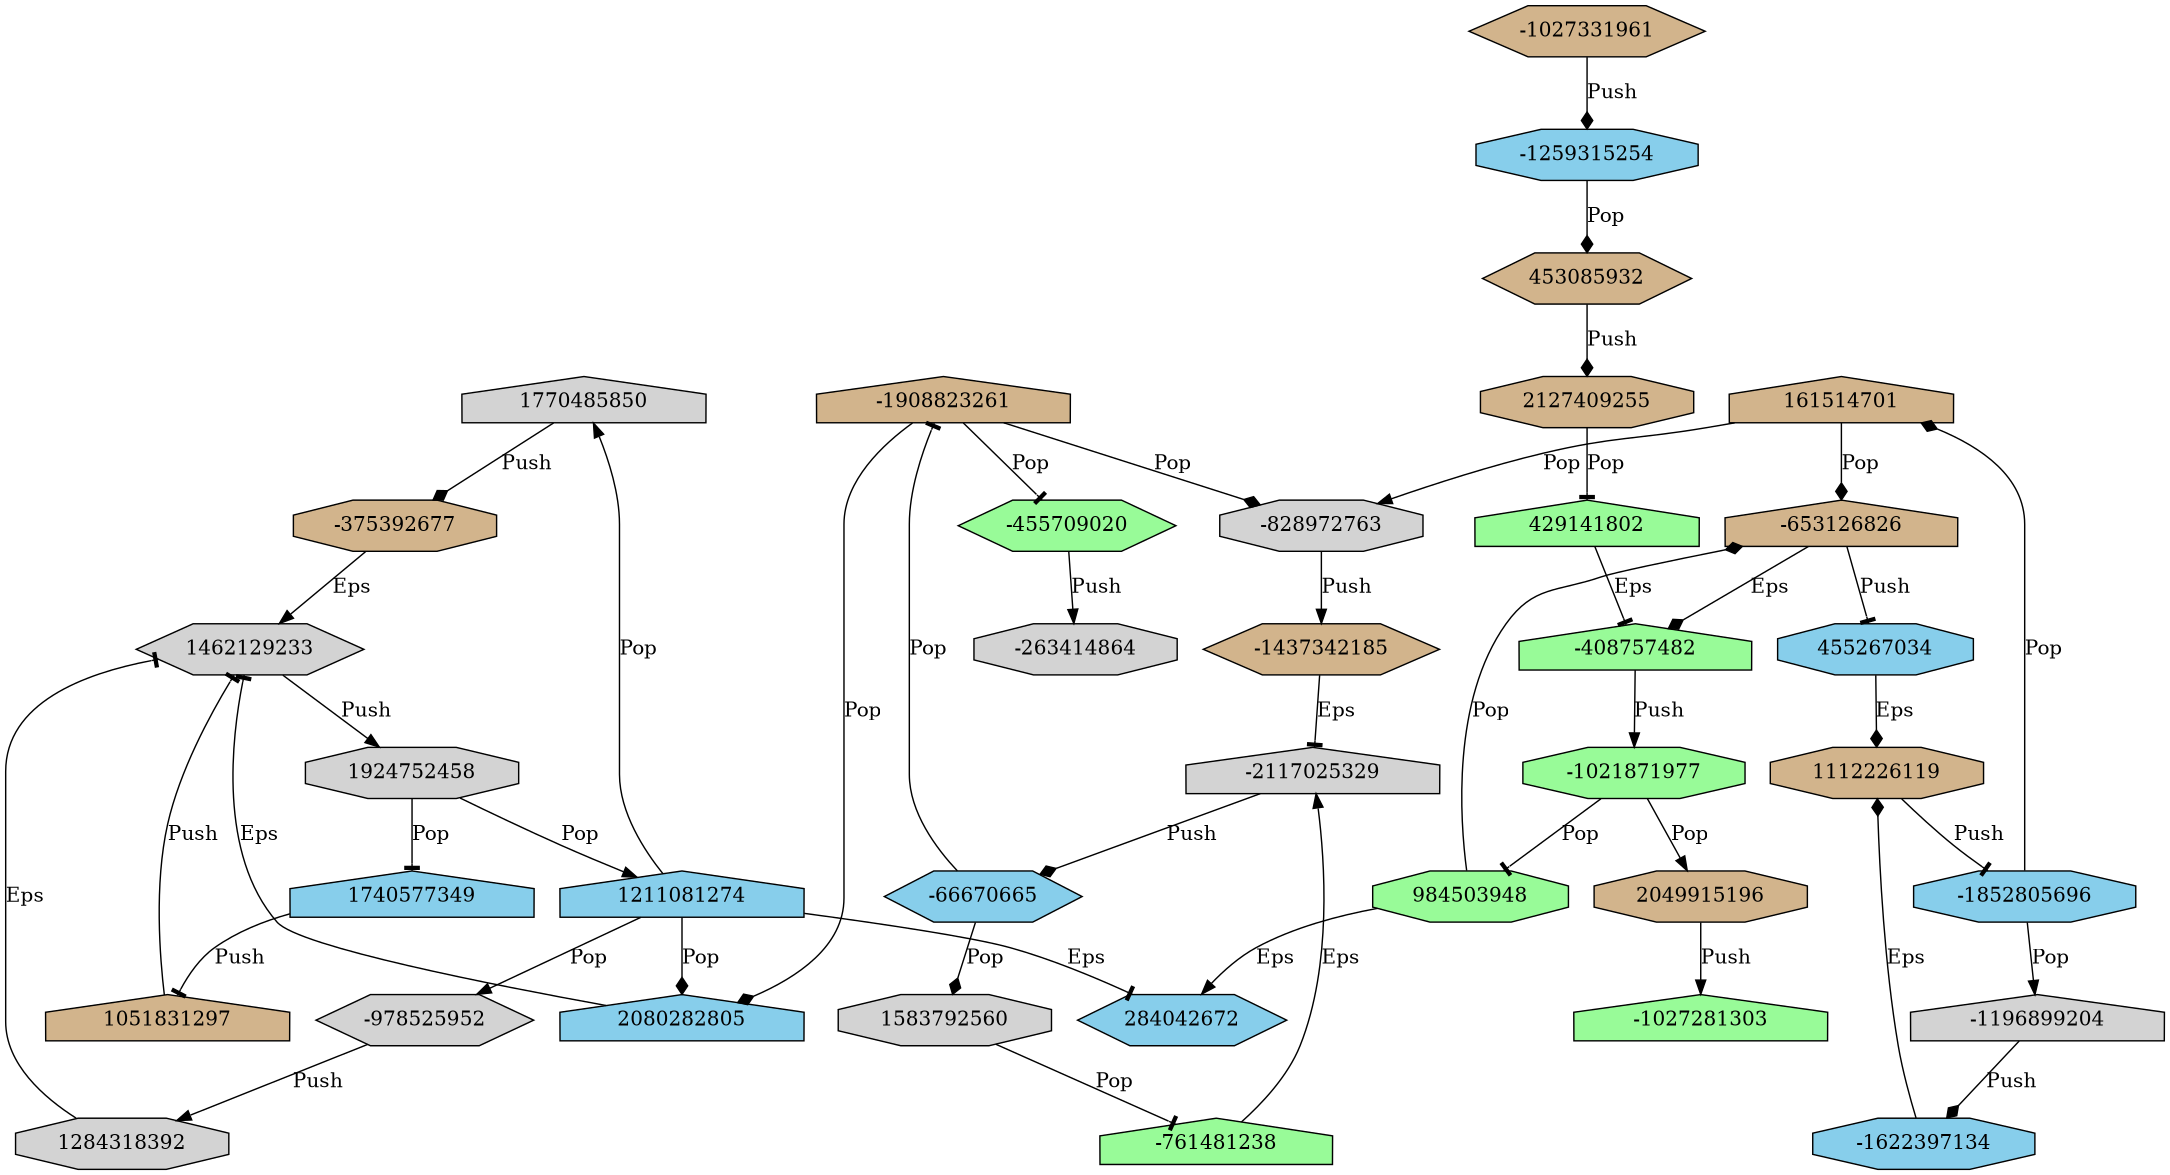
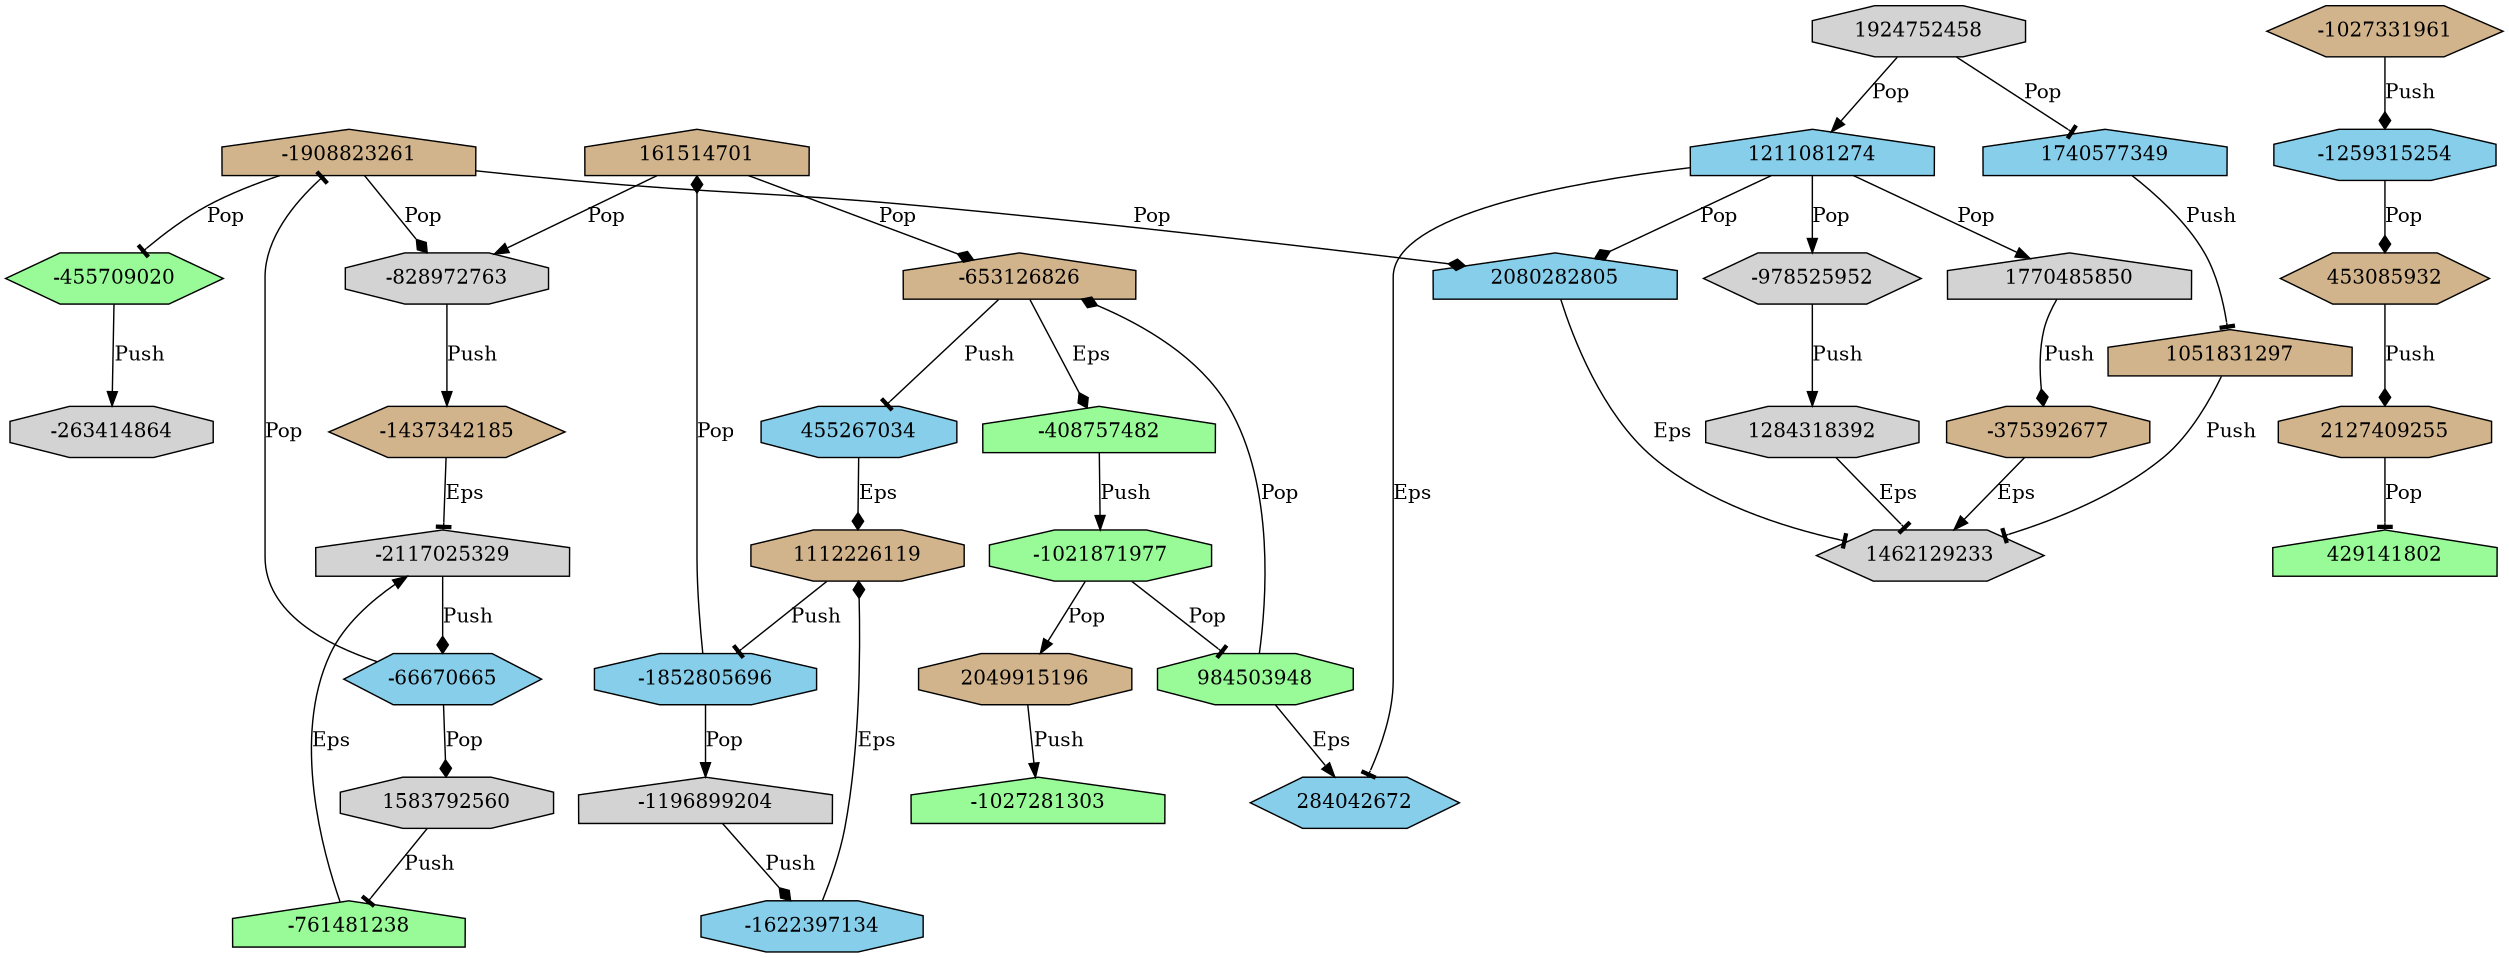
(1610, 584) -> none
(325, 707) -> none
(1115, 1082) -> (430, 865)
